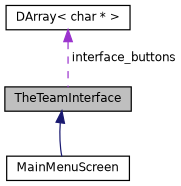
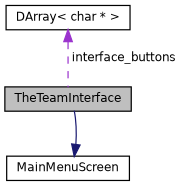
(60, 140) -> (76, 127)
